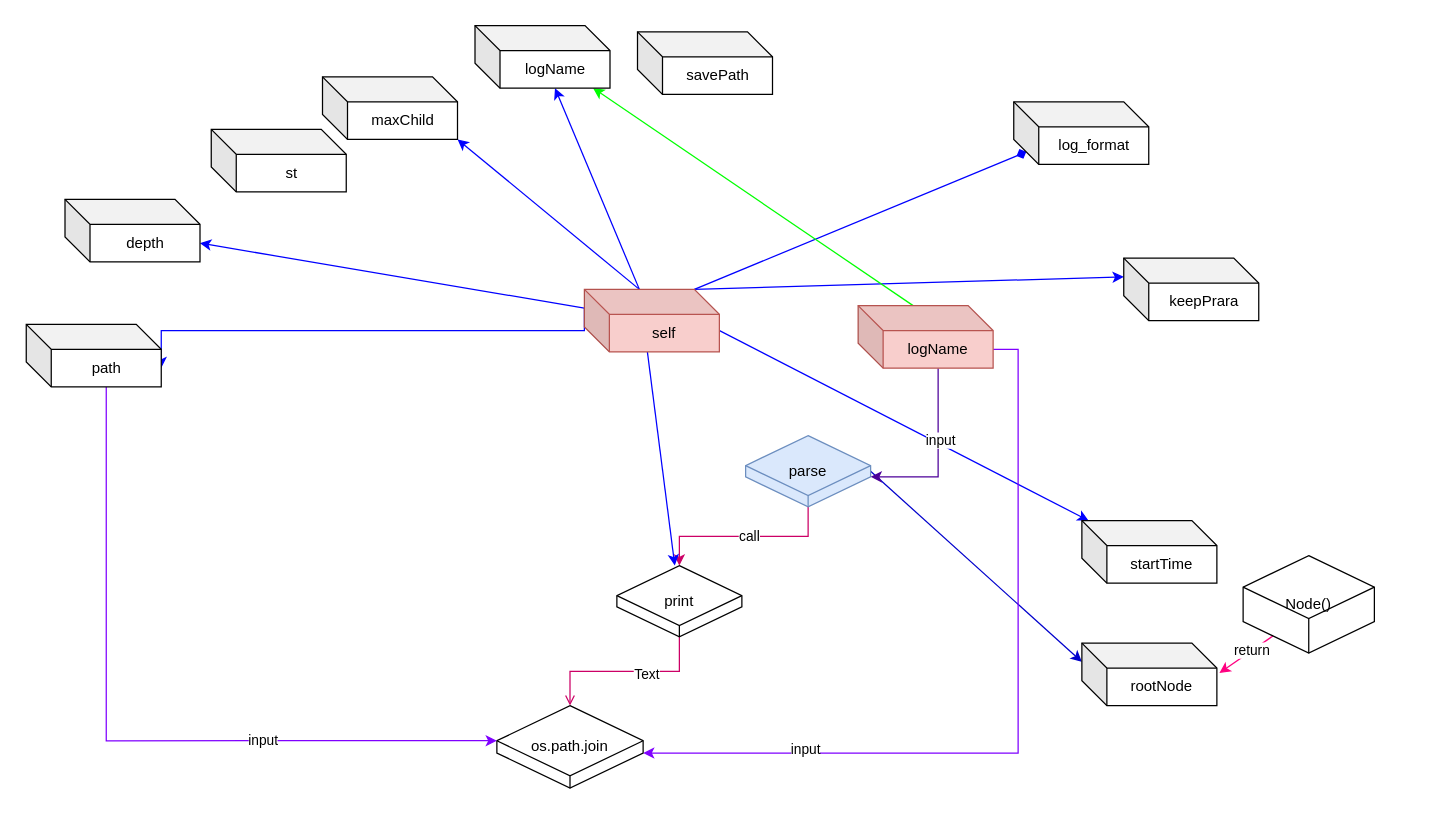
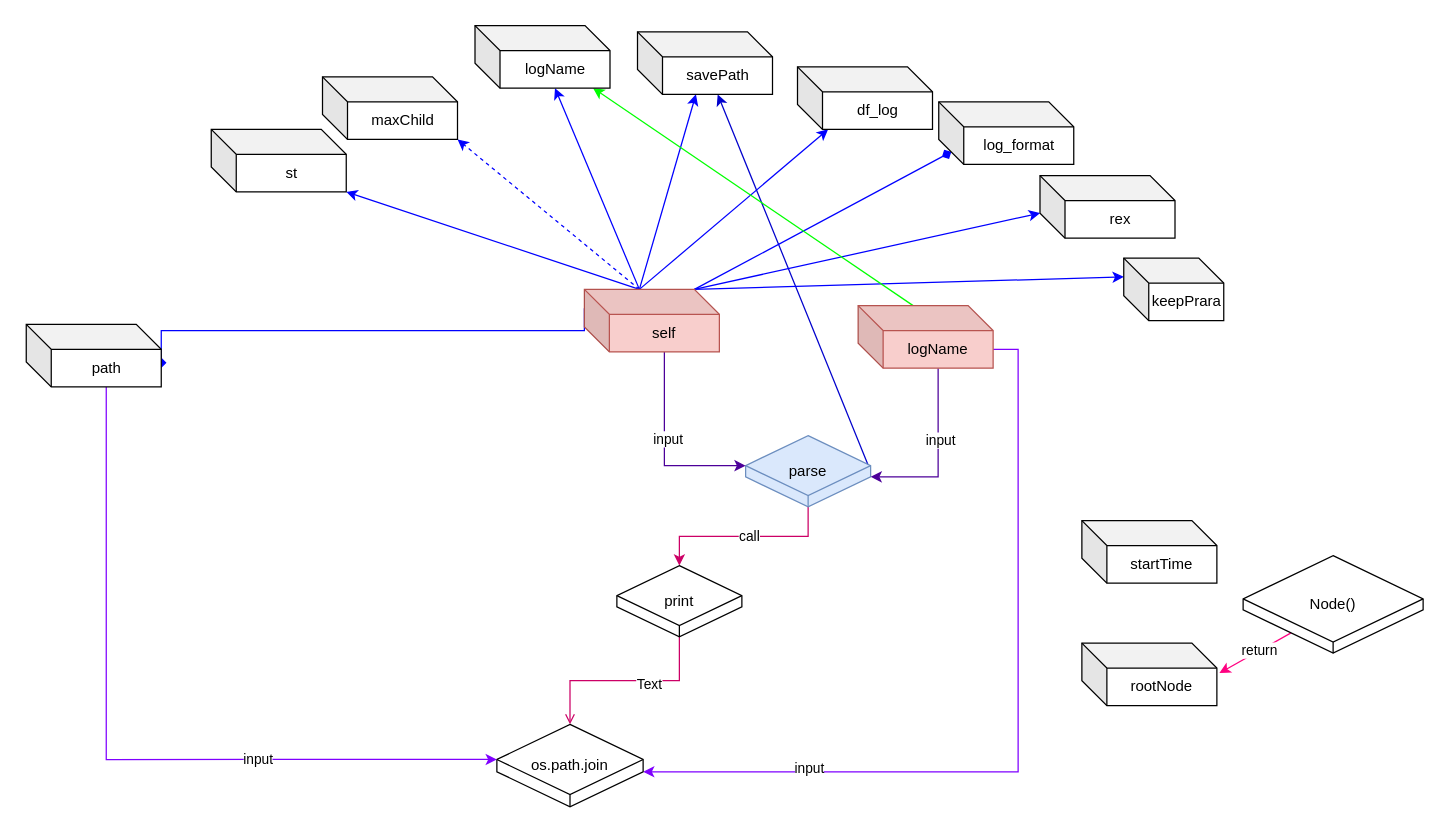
none -> (865, 98)
(1081, 133) -> (1006, 133)
none -> (1108, 207)
none -> (732, 211)
(549, 215) -> (549, 215)
(133, 231) -> none
none -> (869, 251)
(396, 276) -> none
(1191, 289) -> (1174, 289)
(161, 358) -> (161, 357)
(822, 383) -> (667, 193)
none -> (664, 445)
(661, 454) -> (495, 241)
(973, 564) -> (795, 285)
(1309, 604) -> (1333, 604)
(570, 747) -> (570, 766)
